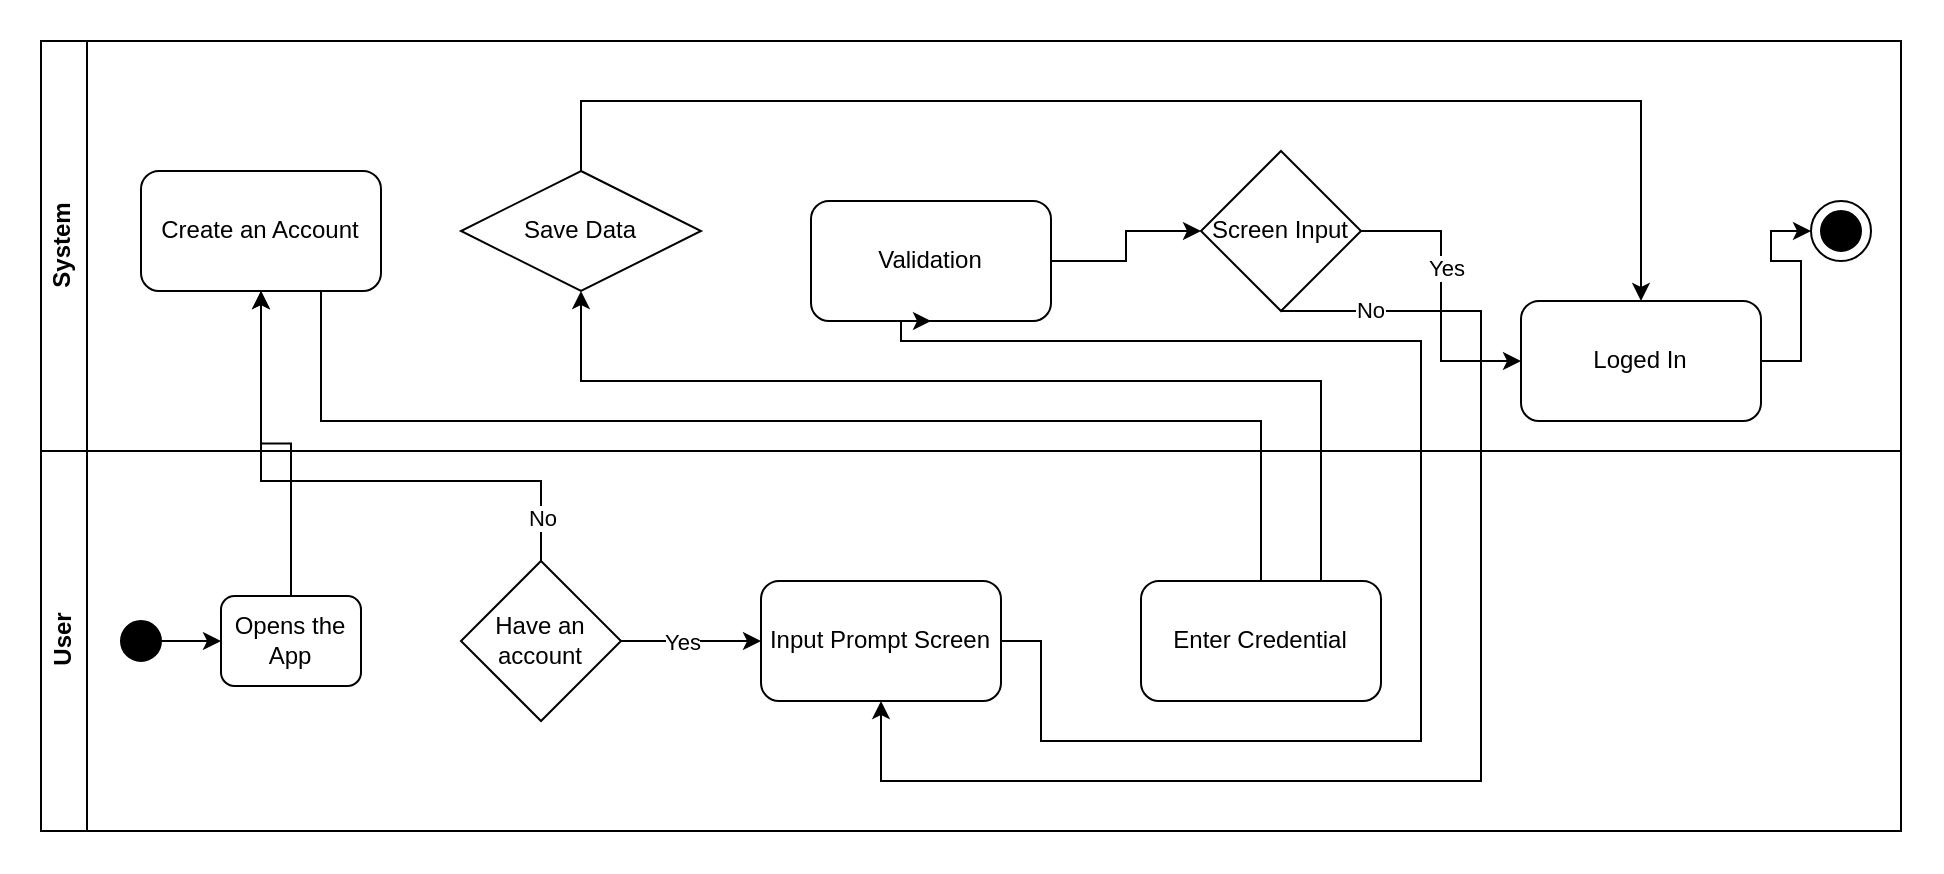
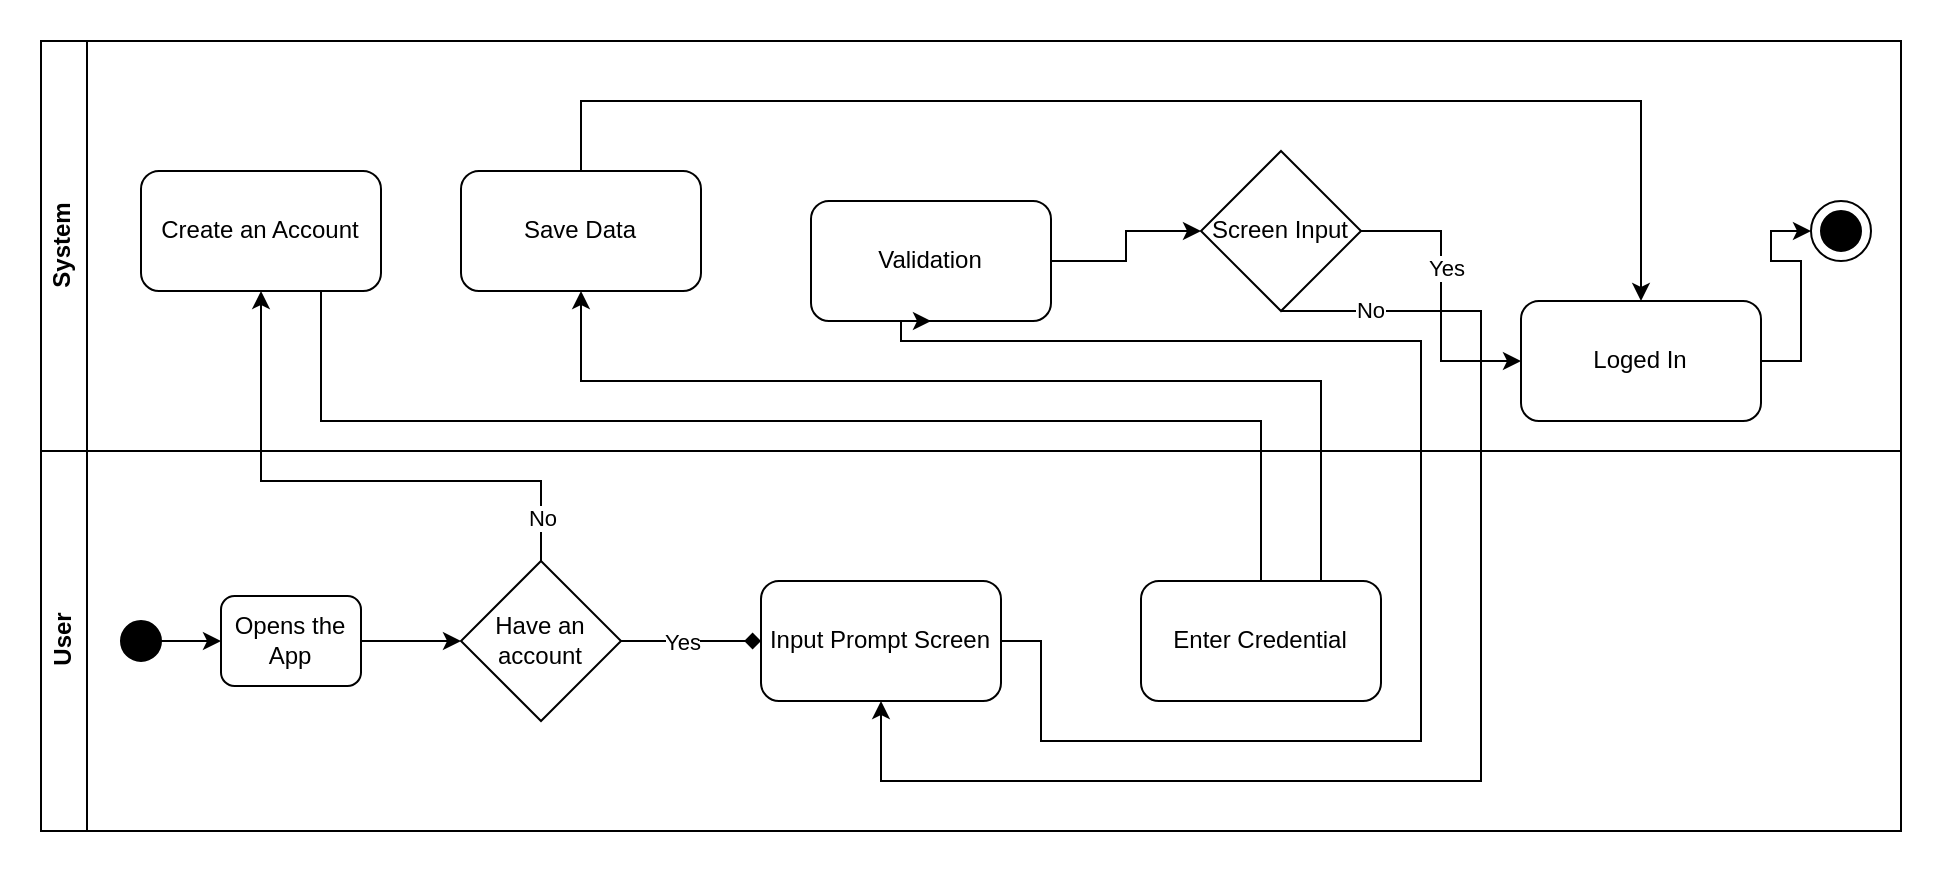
(581, 231) -> (581, 231)
(291, 526) -> (404, 641)
(745, 641) -> (744, 641)
